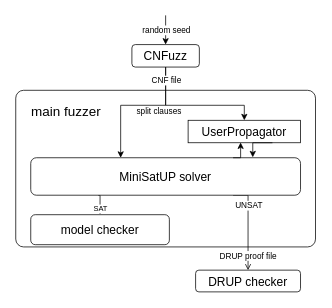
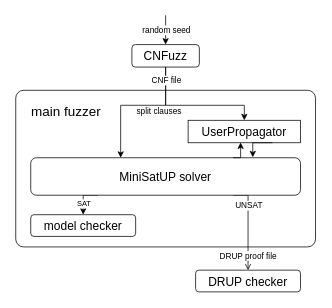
(100, 230) -> (83, 226)
